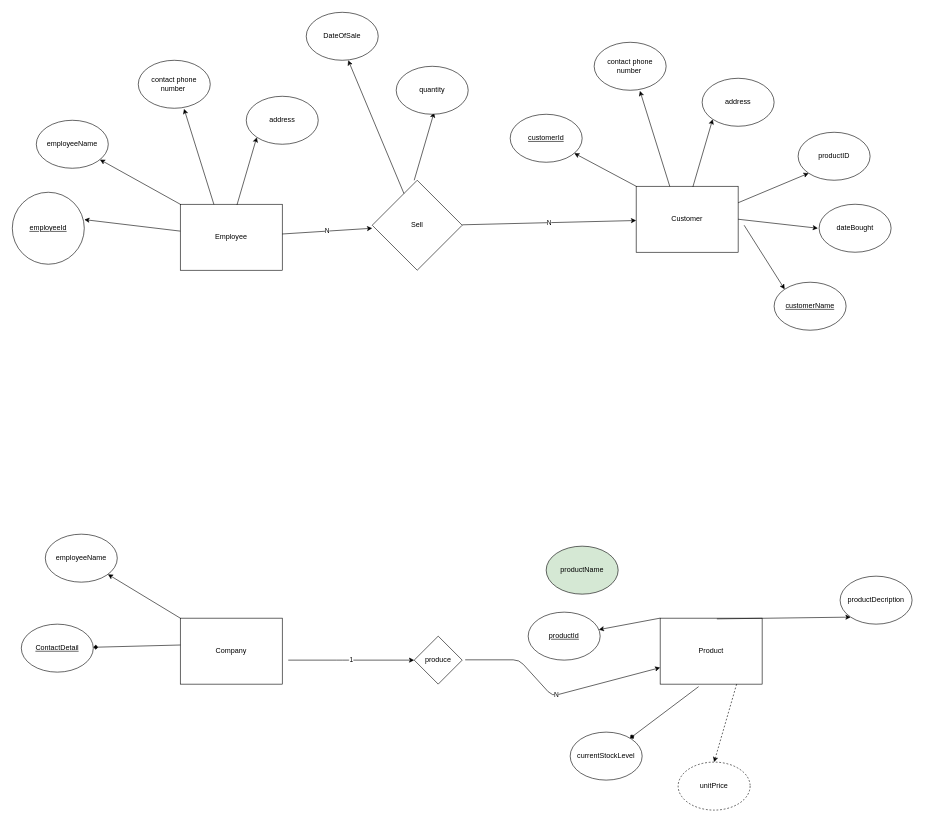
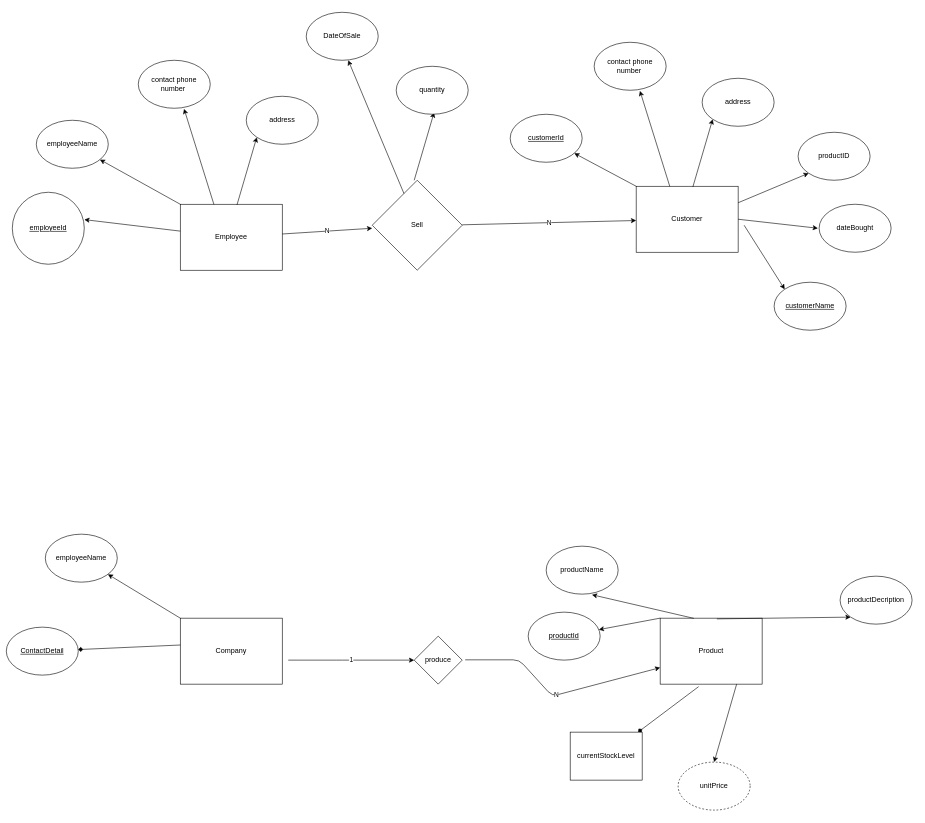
(582, 570) -> (582, 570)
none -> (642, 606)
(57, 648) -> (42, 651)
(726, 721) -> (726, 721)
(606, 756) -> (606, 756)
